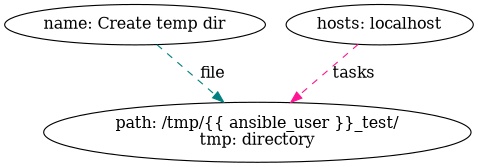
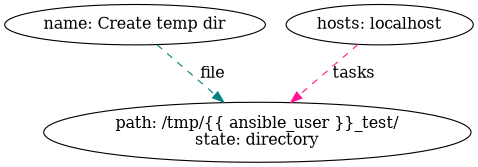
(257, 132) -> (257, 132)
